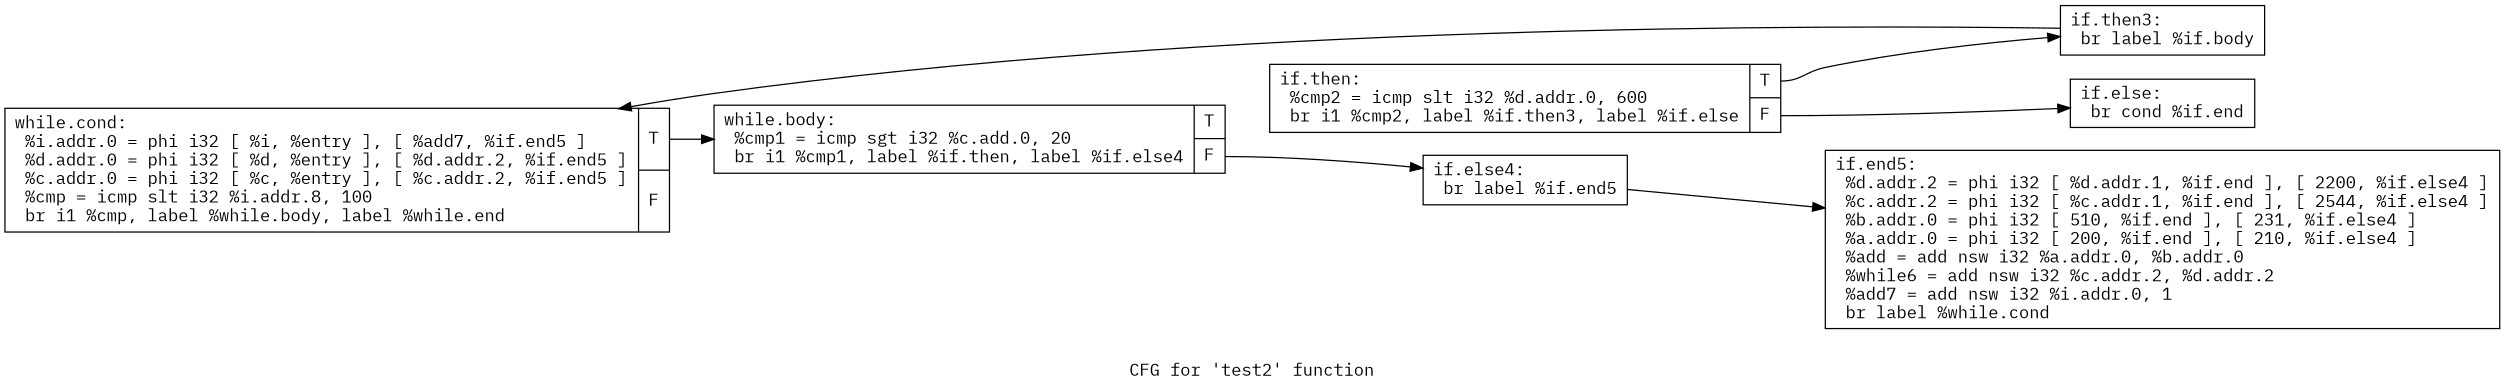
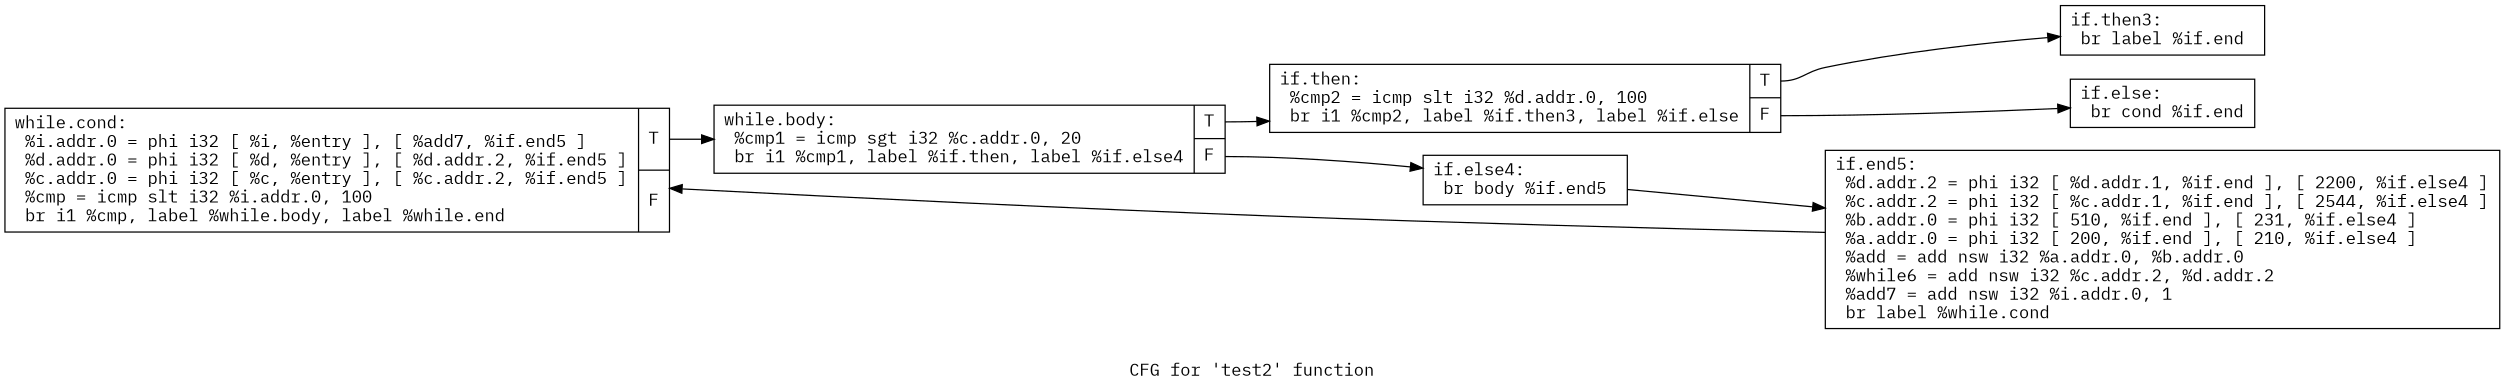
(1344, 39) -> (1254, 215)
(2163, 39) -> (2158, 39)
(1464, 98) -> (1464, 98)
none -> (1241, 122)
(898, 139) -> (903, 139)
(1525, 189) -> (1520, 189)
(194, 197) -> (194, 197)
